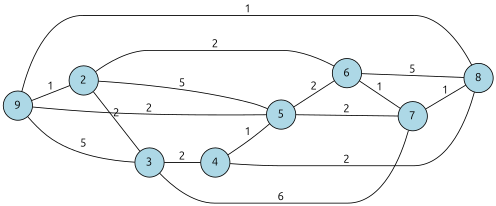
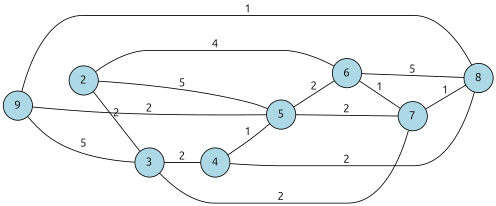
(215, 44) -> (215, 44)
(51, 93) -> none
(281, 197) -> (281, 197)
